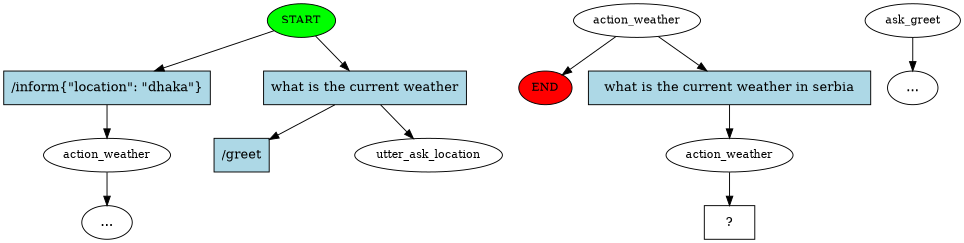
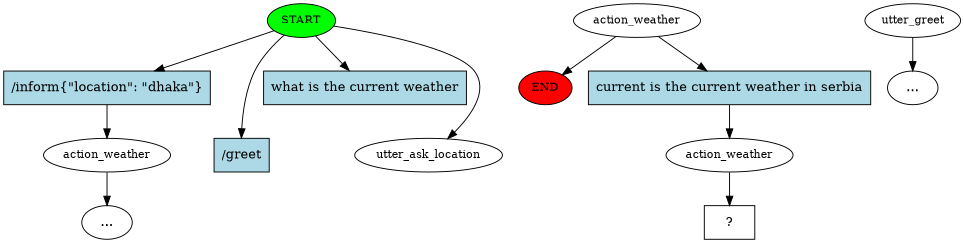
(913, 21) -> (913, 21)
(730, 88) -> (730, 88)
(394, 118) -> (440, 51)
(306, 120) -> (252, 77)
